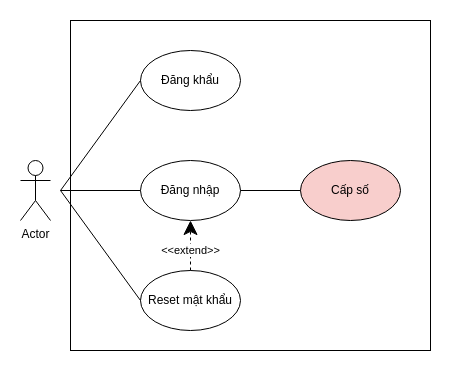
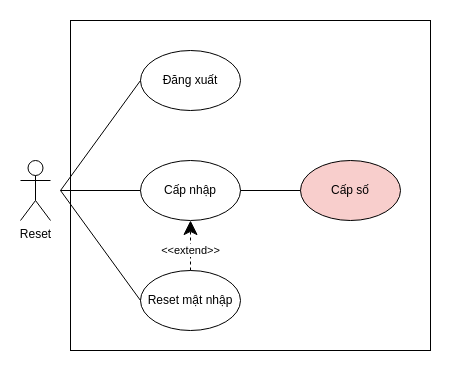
(191, 81) -> (191, 81)
(191, 191) -> (191, 191)
(36, 235) -> (36, 235)
(191, 301) -> (191, 301)
